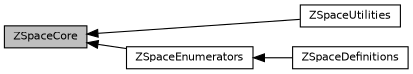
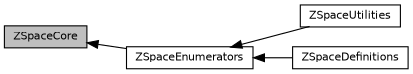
(199, 26) -> (276, 35)
